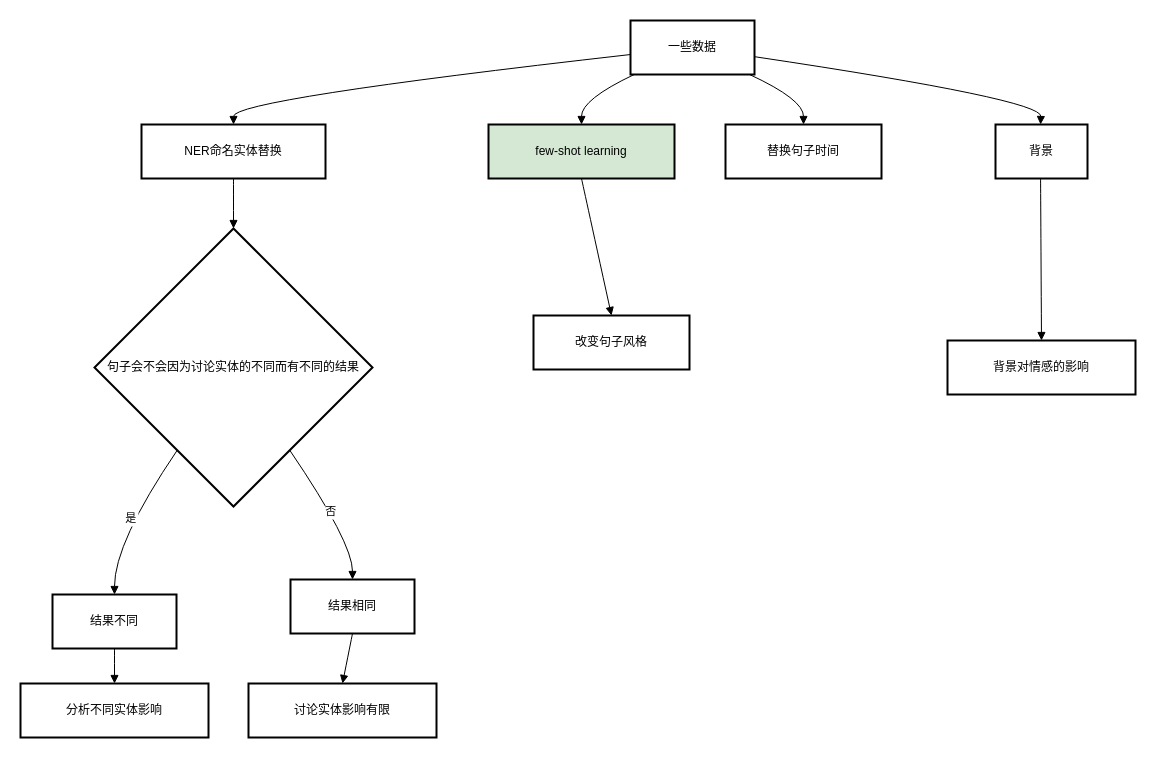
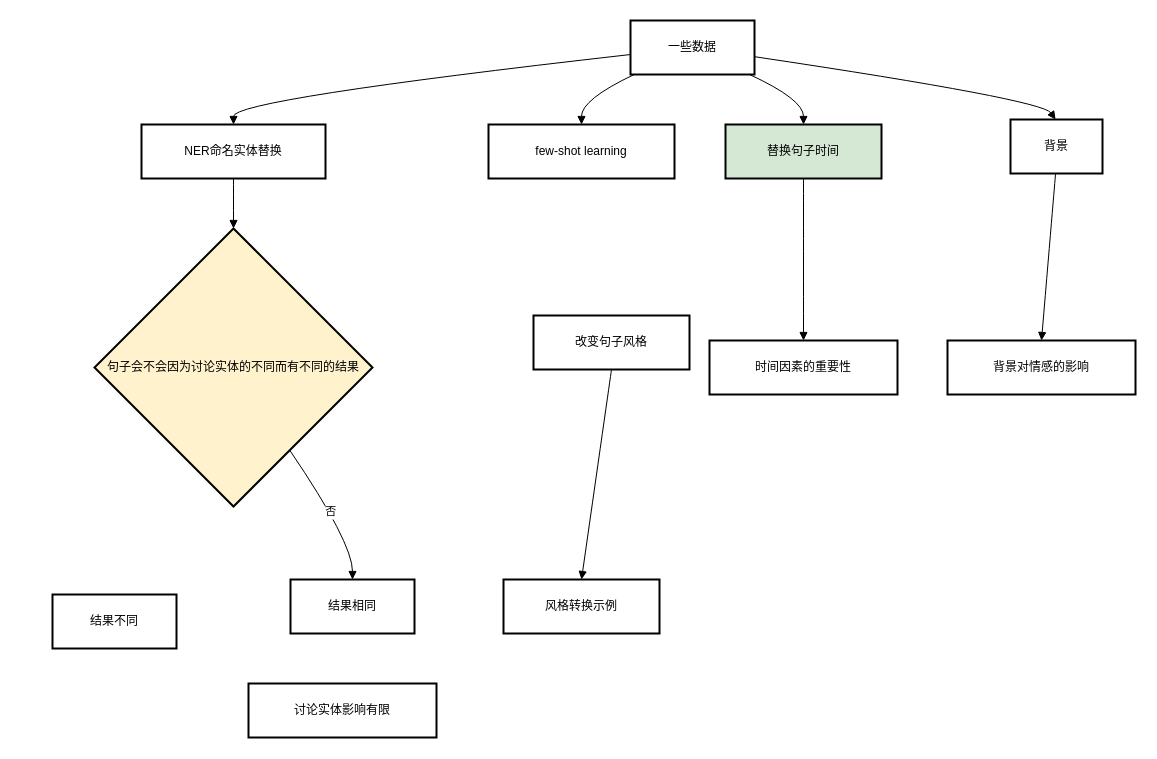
(582, 152) -> (582, 152)
(804, 152) -> (804, 152)
(1042, 152) -> (1057, 147)
(596, 245) -> none
none -> (804, 257)
(234, 368) -> (234, 368)
none -> (804, 368)
none -> (597, 470)
(139, 513) -> none
none -> (582, 607)
(348, 655) -> none
(115, 663) -> none
(115, 711) -> none
